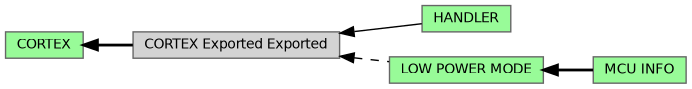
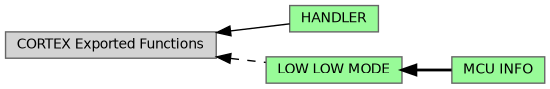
(44, 45) -> none
(236, 45) -> (111, 45)
(466, 70) -> (334, 70)
